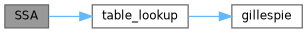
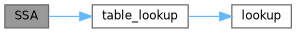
(267, 16) -> (262, 16)
